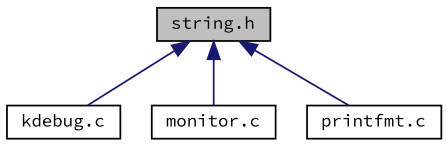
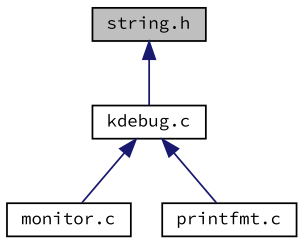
(302, 78) -> (195, 178)
(214, 82) -> (103, 178)
